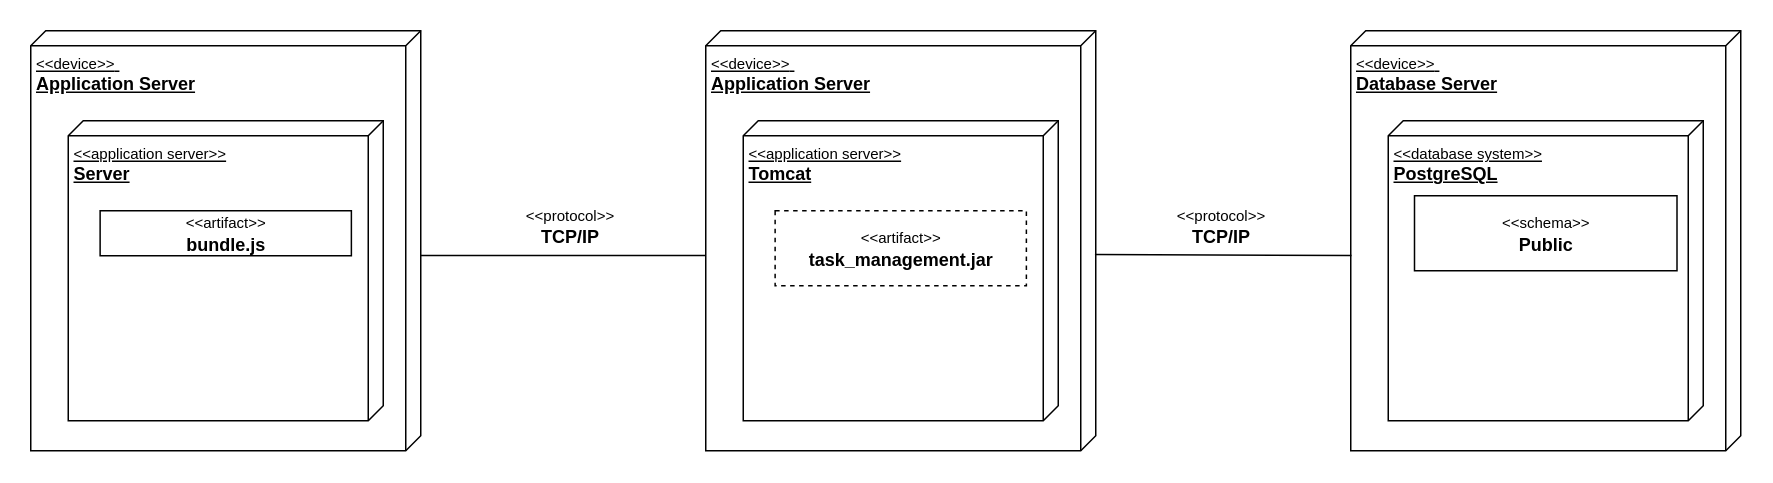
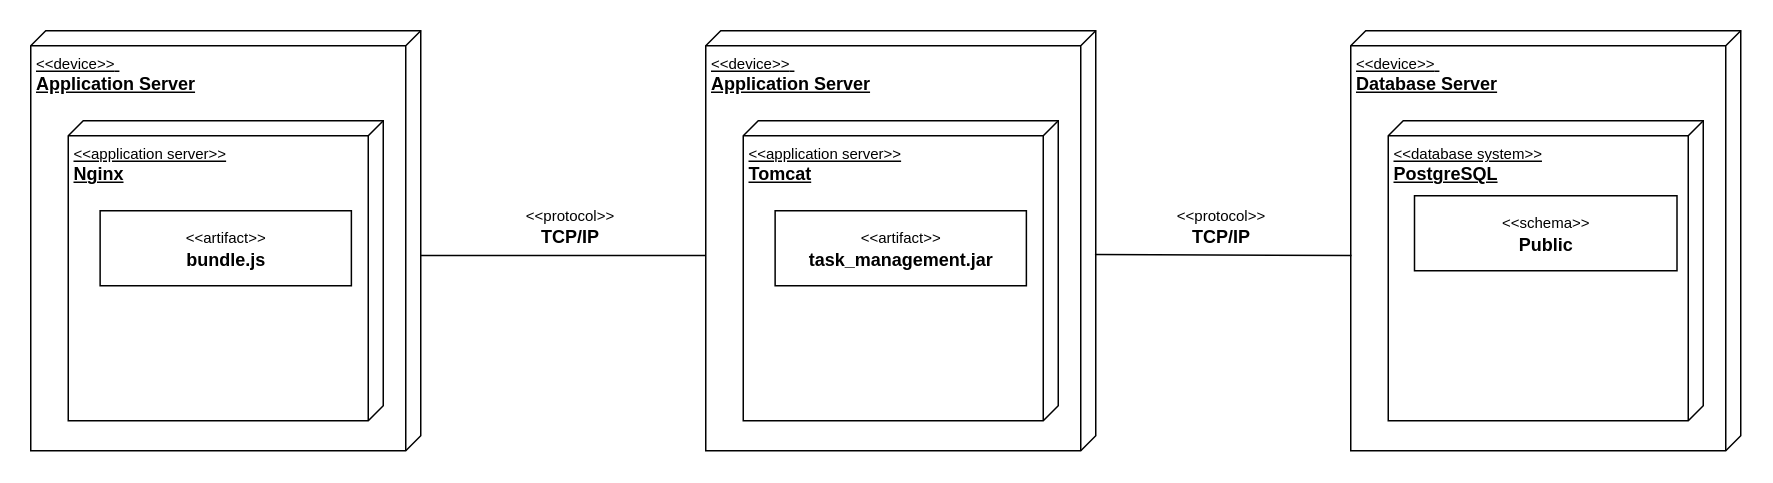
(176, 165) -> (176, 165)
(226, 233) -> (226, 248)
(901, 248) -> (901, 248)
